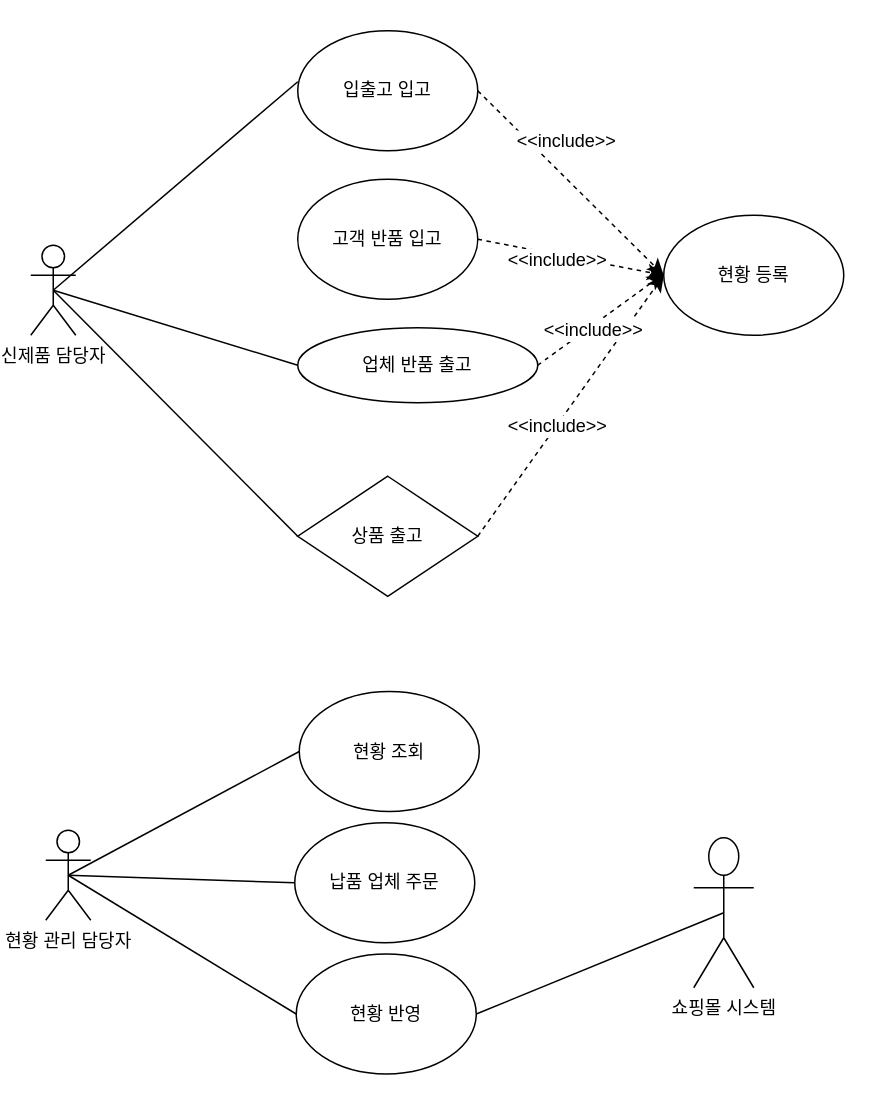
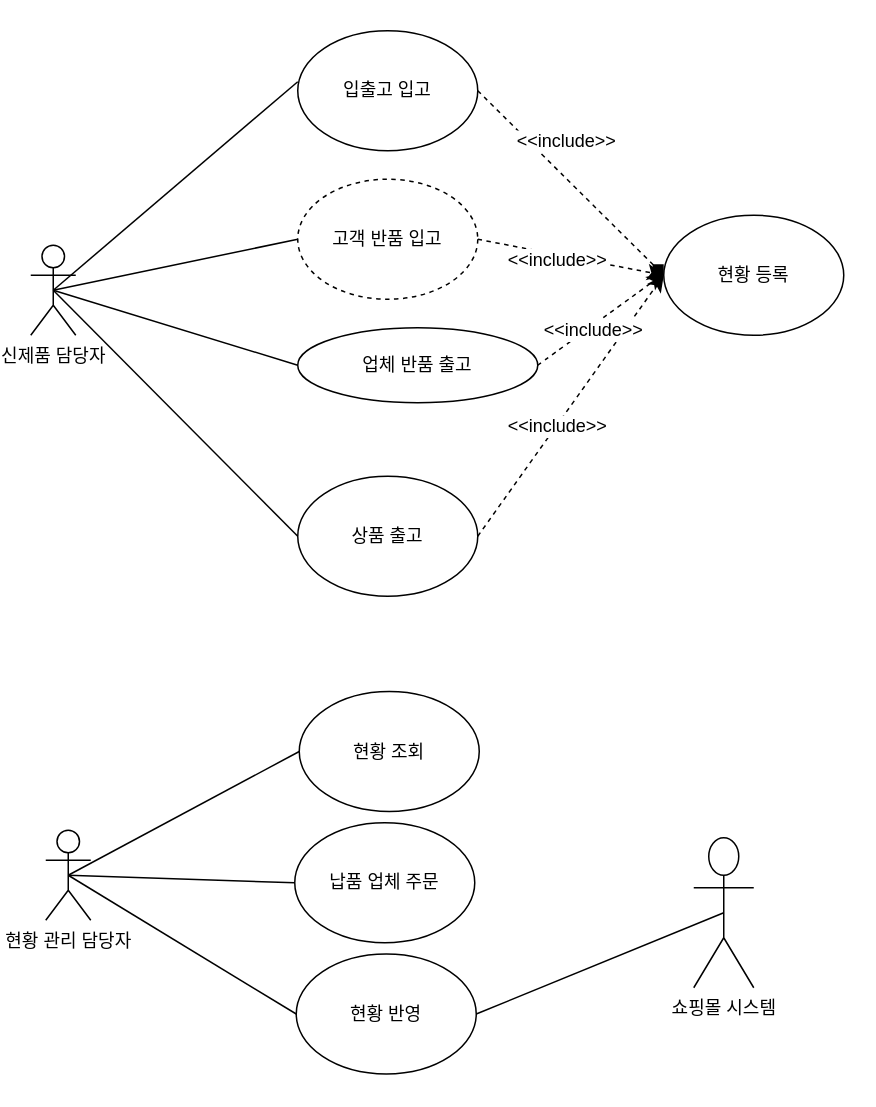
(388, 239) -> (388, 239)
none -> (178, 264)
(653, 265) -> (652, 264)
(388, 536) -> (388, 536)
